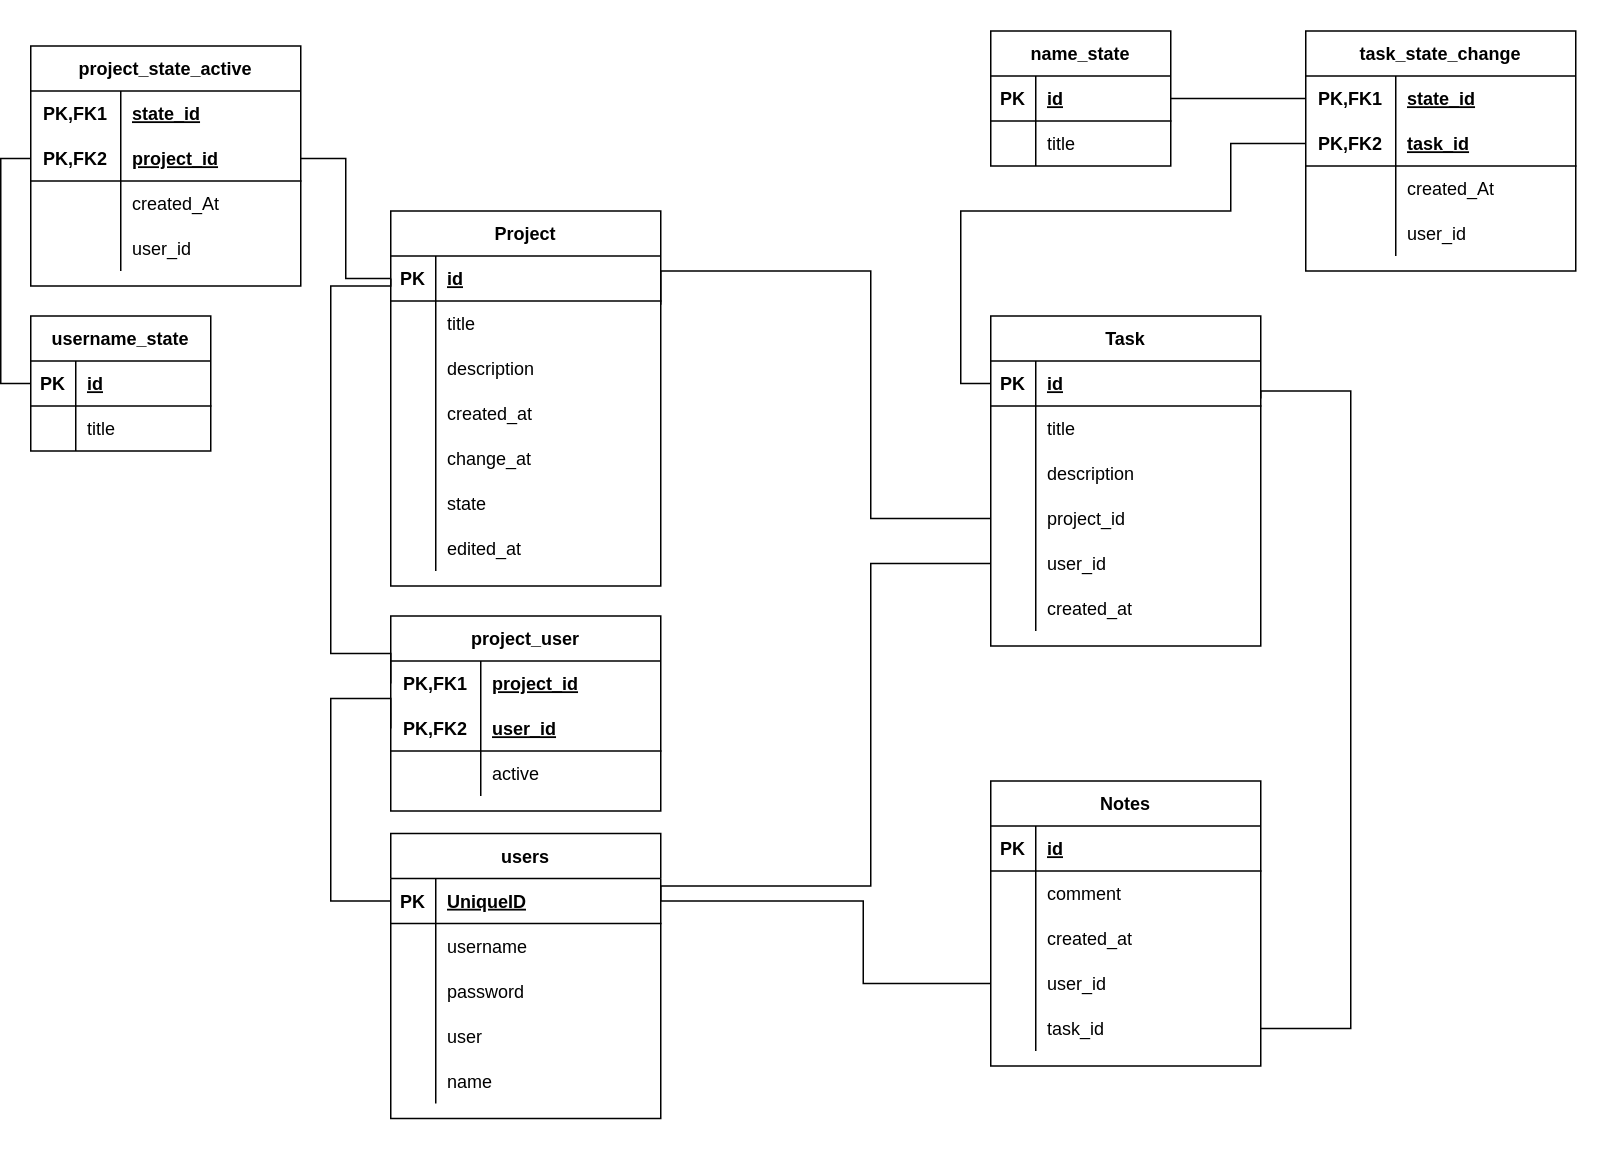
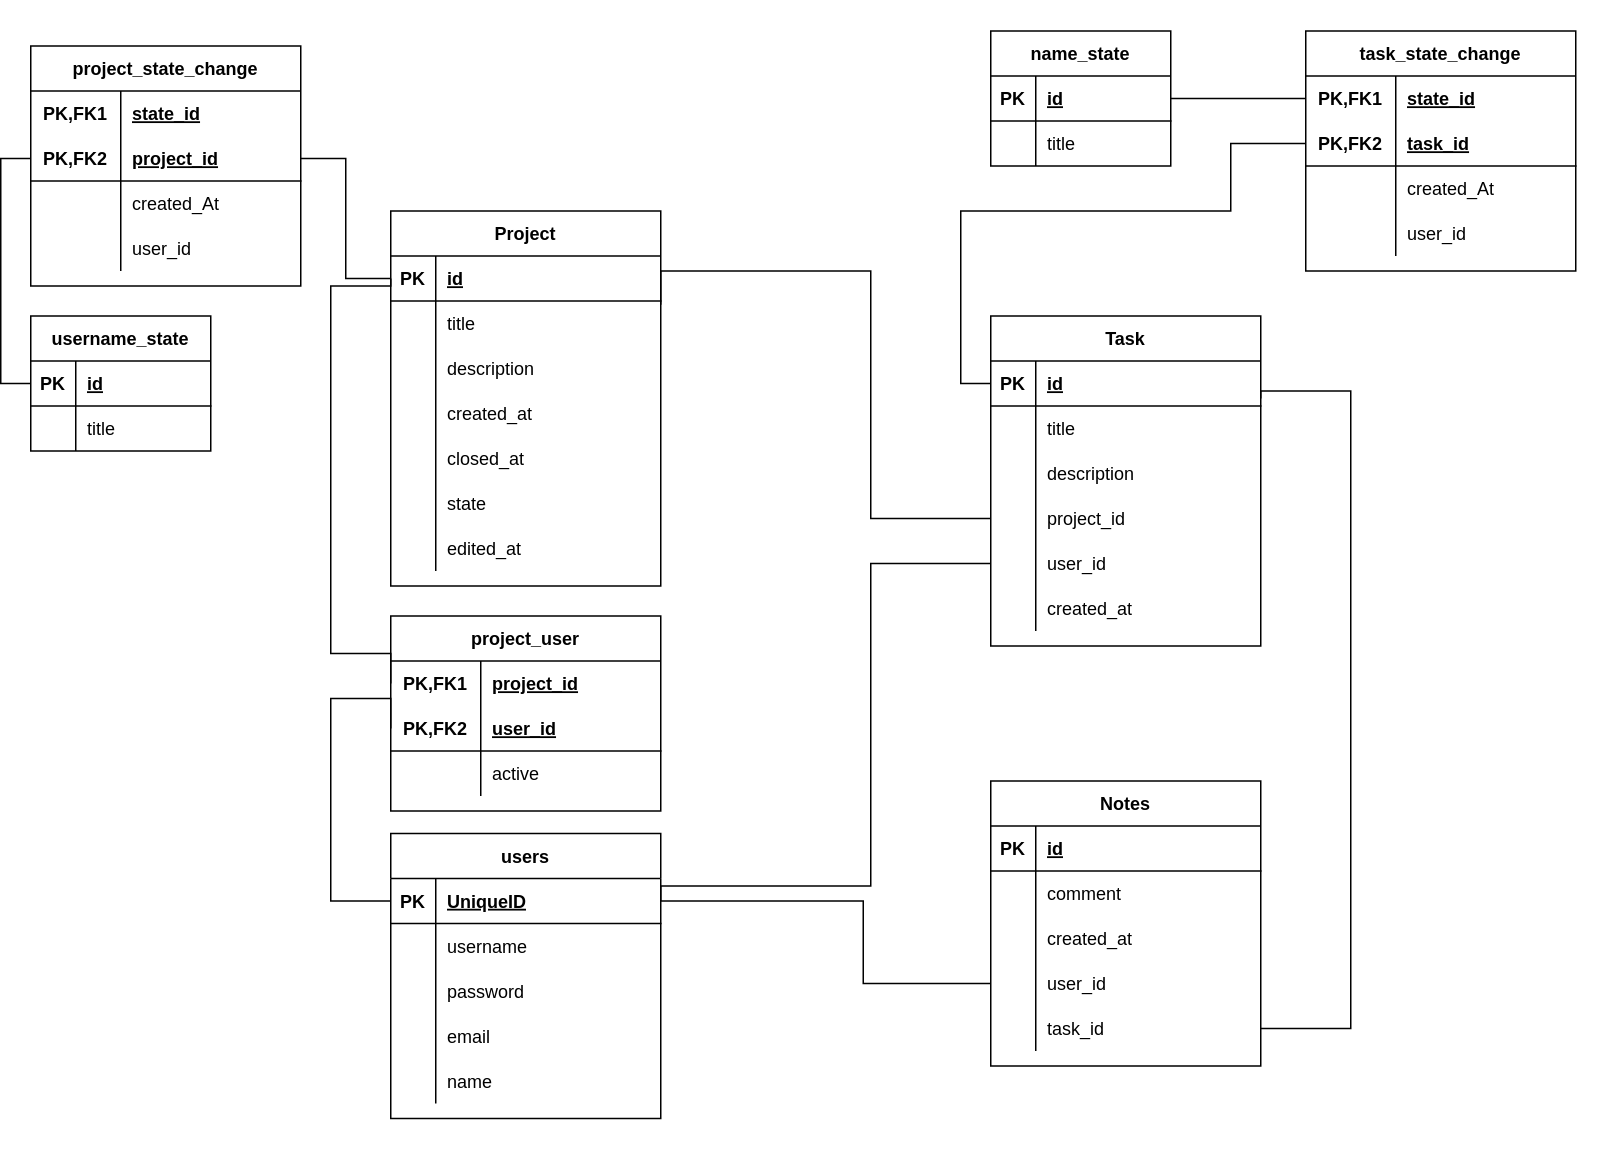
(165, 69) -> (165, 69)
(492, 459) -> (490, 459)
(467, 1037) -> (468, 1037)
